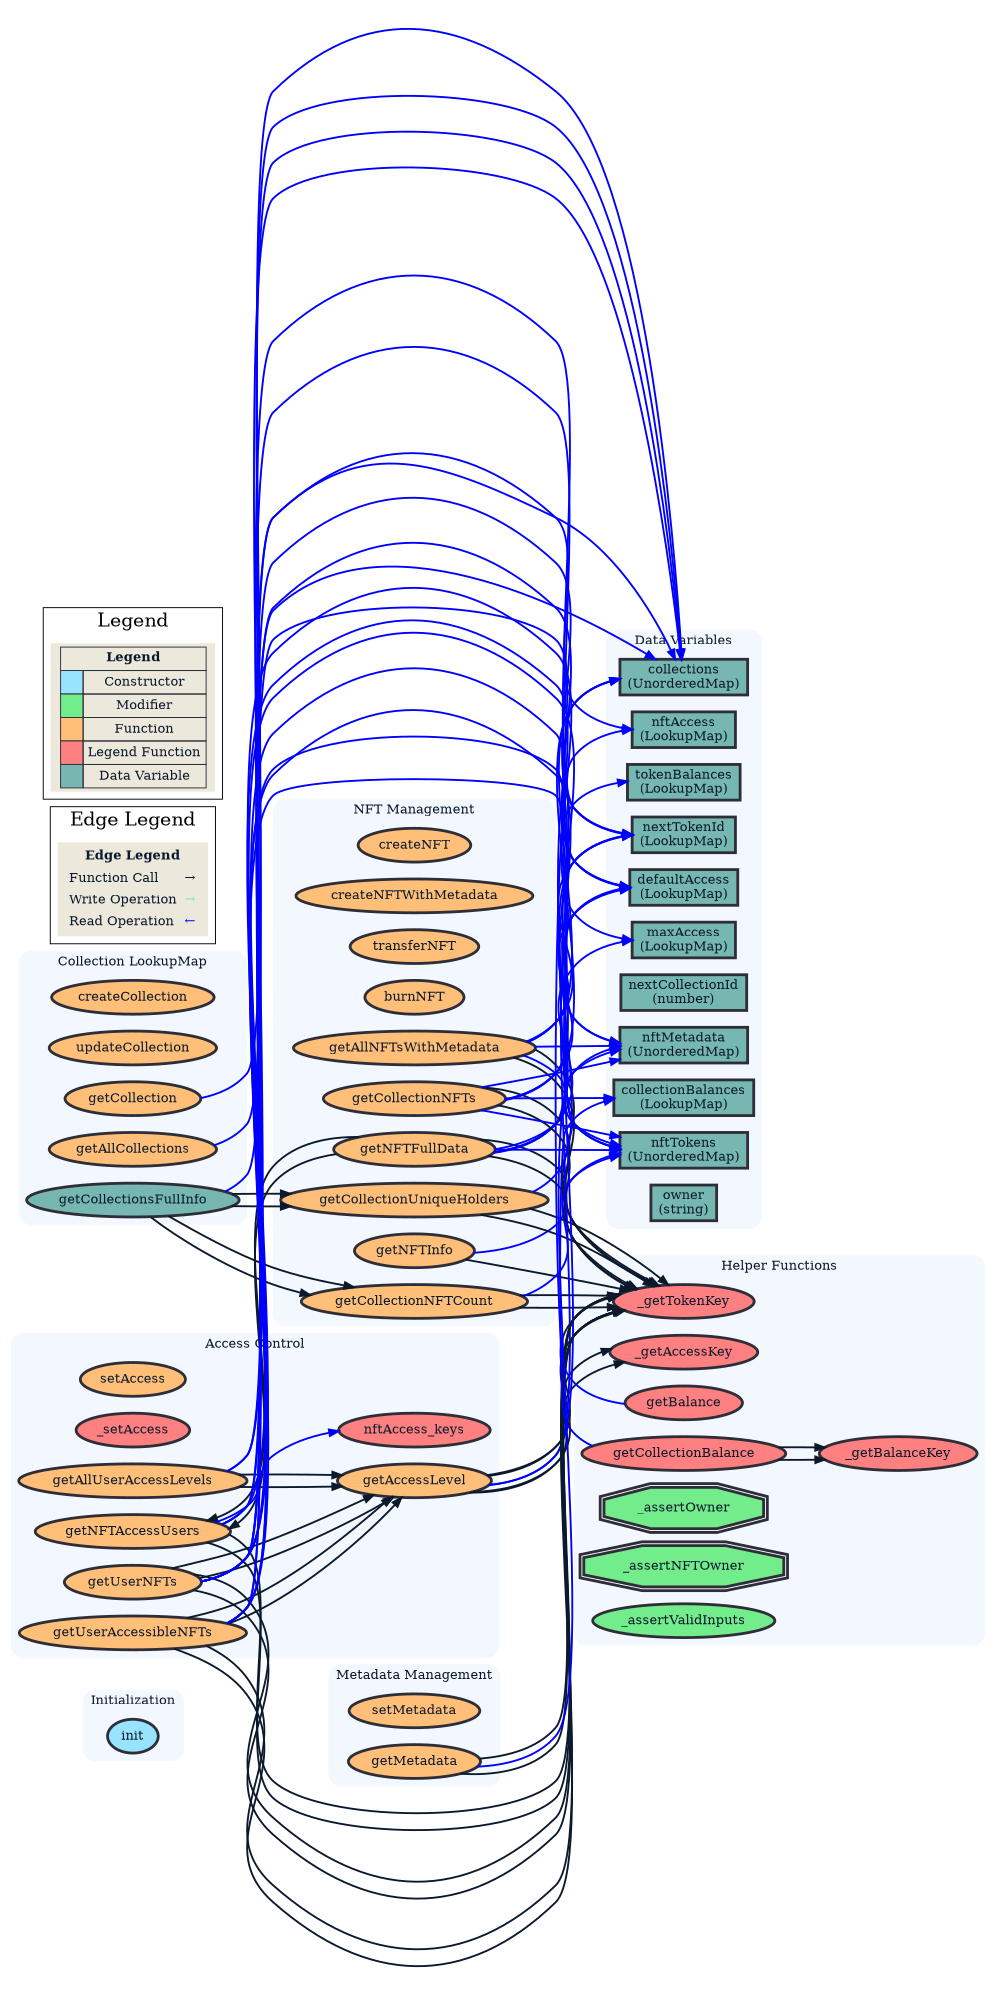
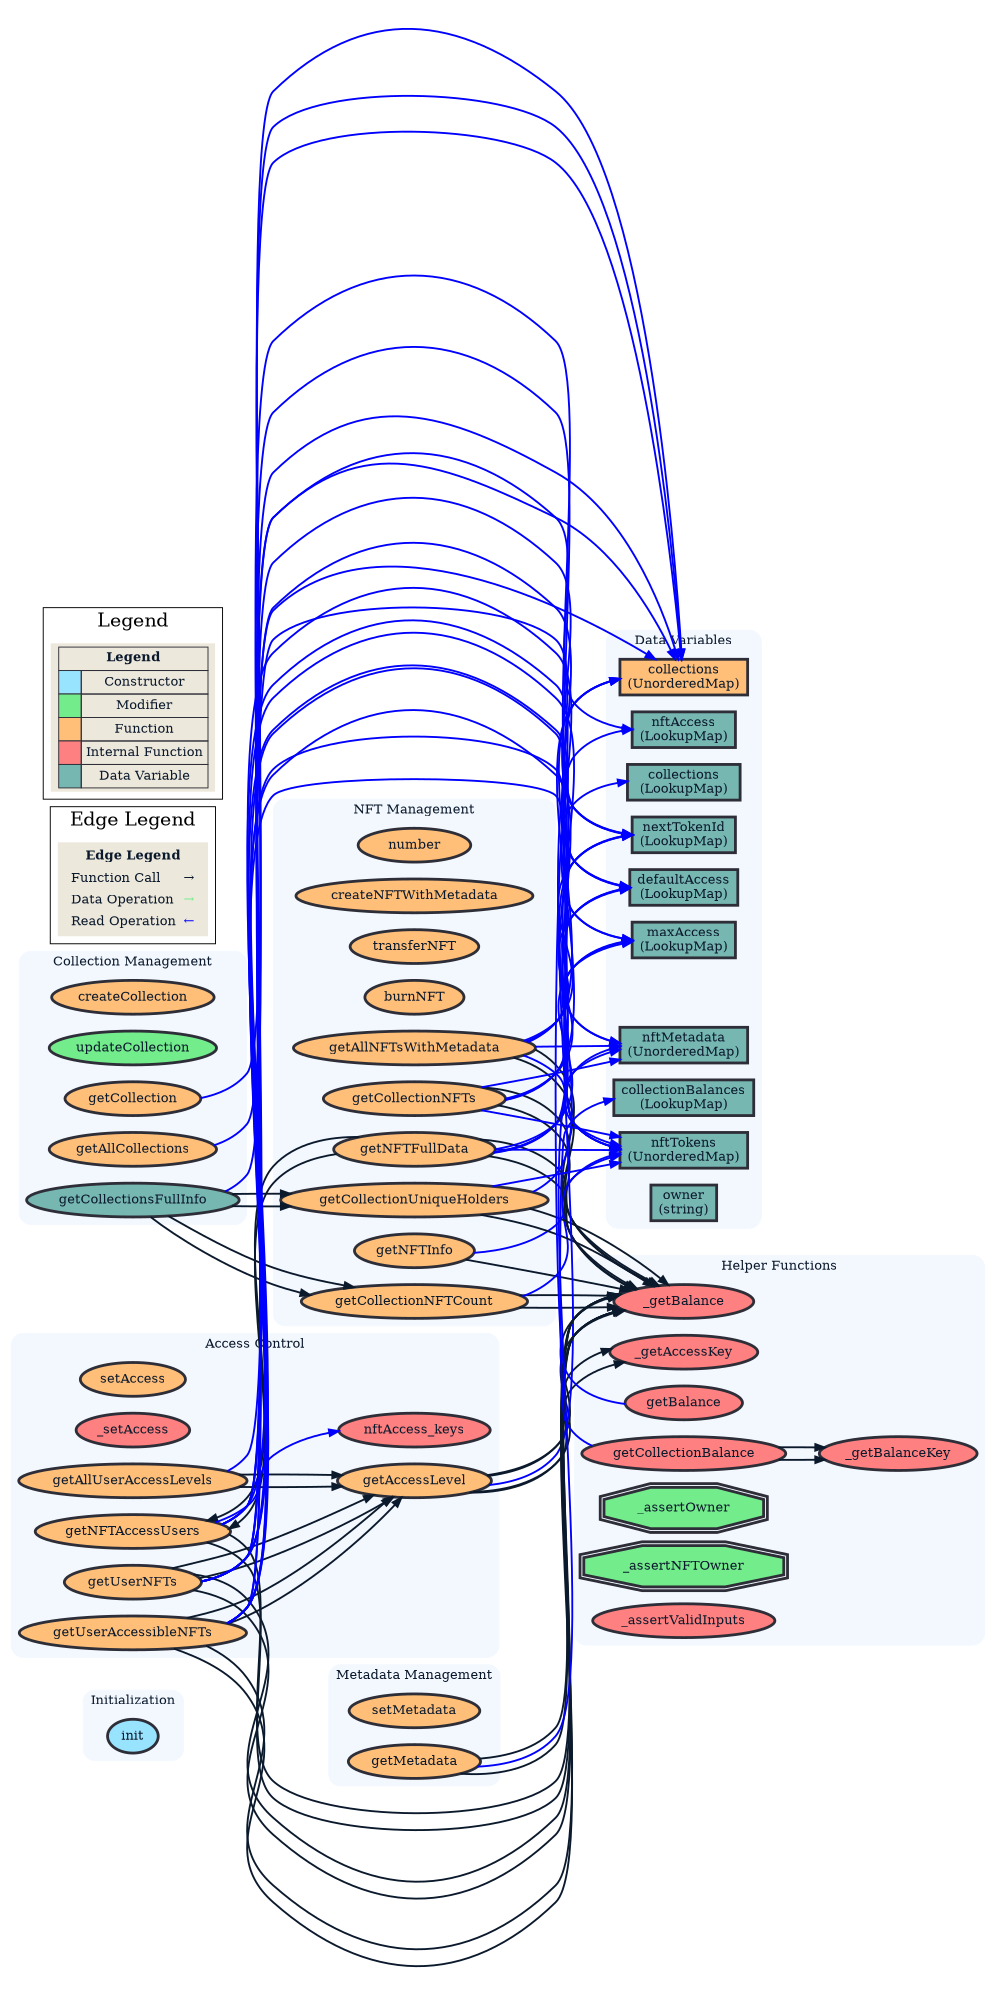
(273, 201) -> (267, 502)
(684, 677) -> (684, 677)
(145, 752) -> (145, 752)
(684, 782) -> (684, 782)
(414, 845) -> (414, 845)
(123, 900) -> (123, 900)
none -> (249, 901)
(133, 962) -> (133, 962)
none -> (565, 986)
(684, 993) -> none
(133, 1048) -> (133, 1048)
(548, 1098) -> (566, 1021)
none -> (537, 1178)
(566, 1195) -> none
(684, 1301) -> (684, 1301)
(684, 1621) -> (684, 1621)
